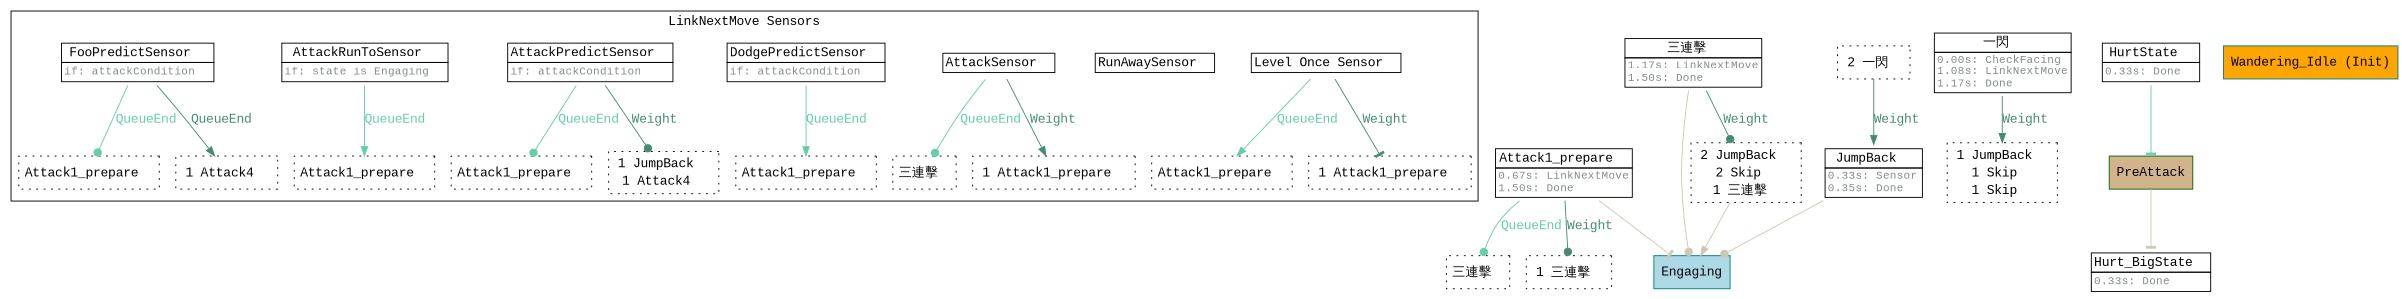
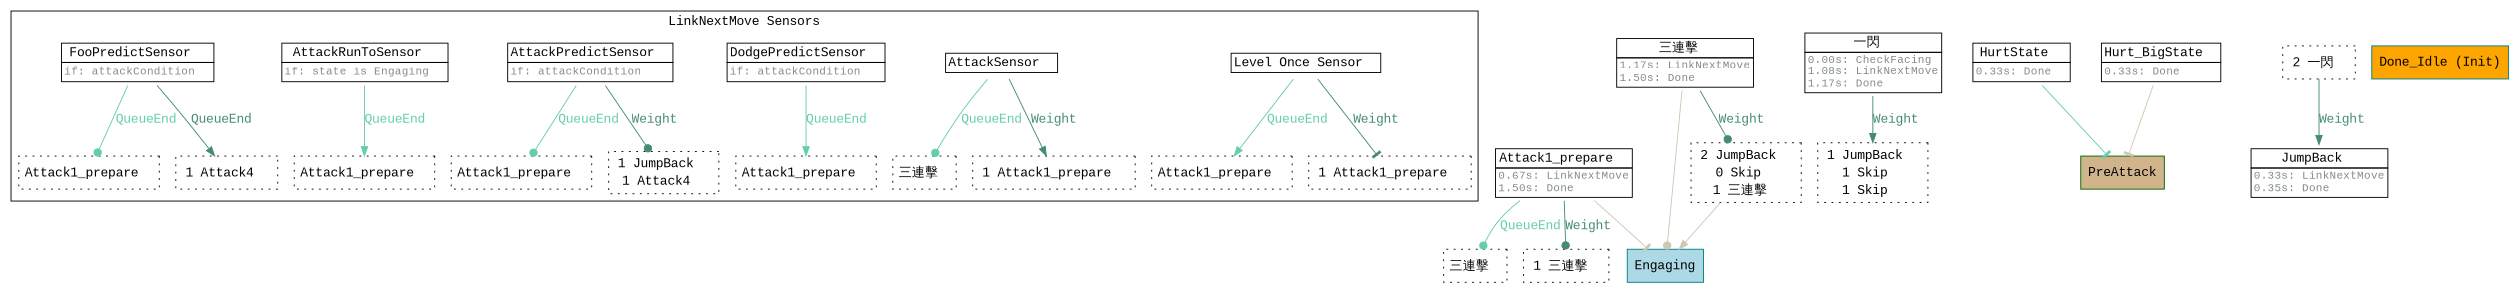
(1155, 62) -> none
(2311, 62) -> (2440, 62)
(1746, 173) -> (1746, 173)
(1873, 175) -> (2319, 175)
(2151, 217) -> (2142, 118)
(1776, 226) -> none
